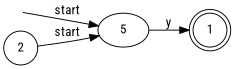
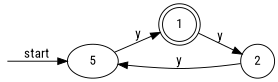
(68, 32) -> (179, 61)
none -> (216, 42)
